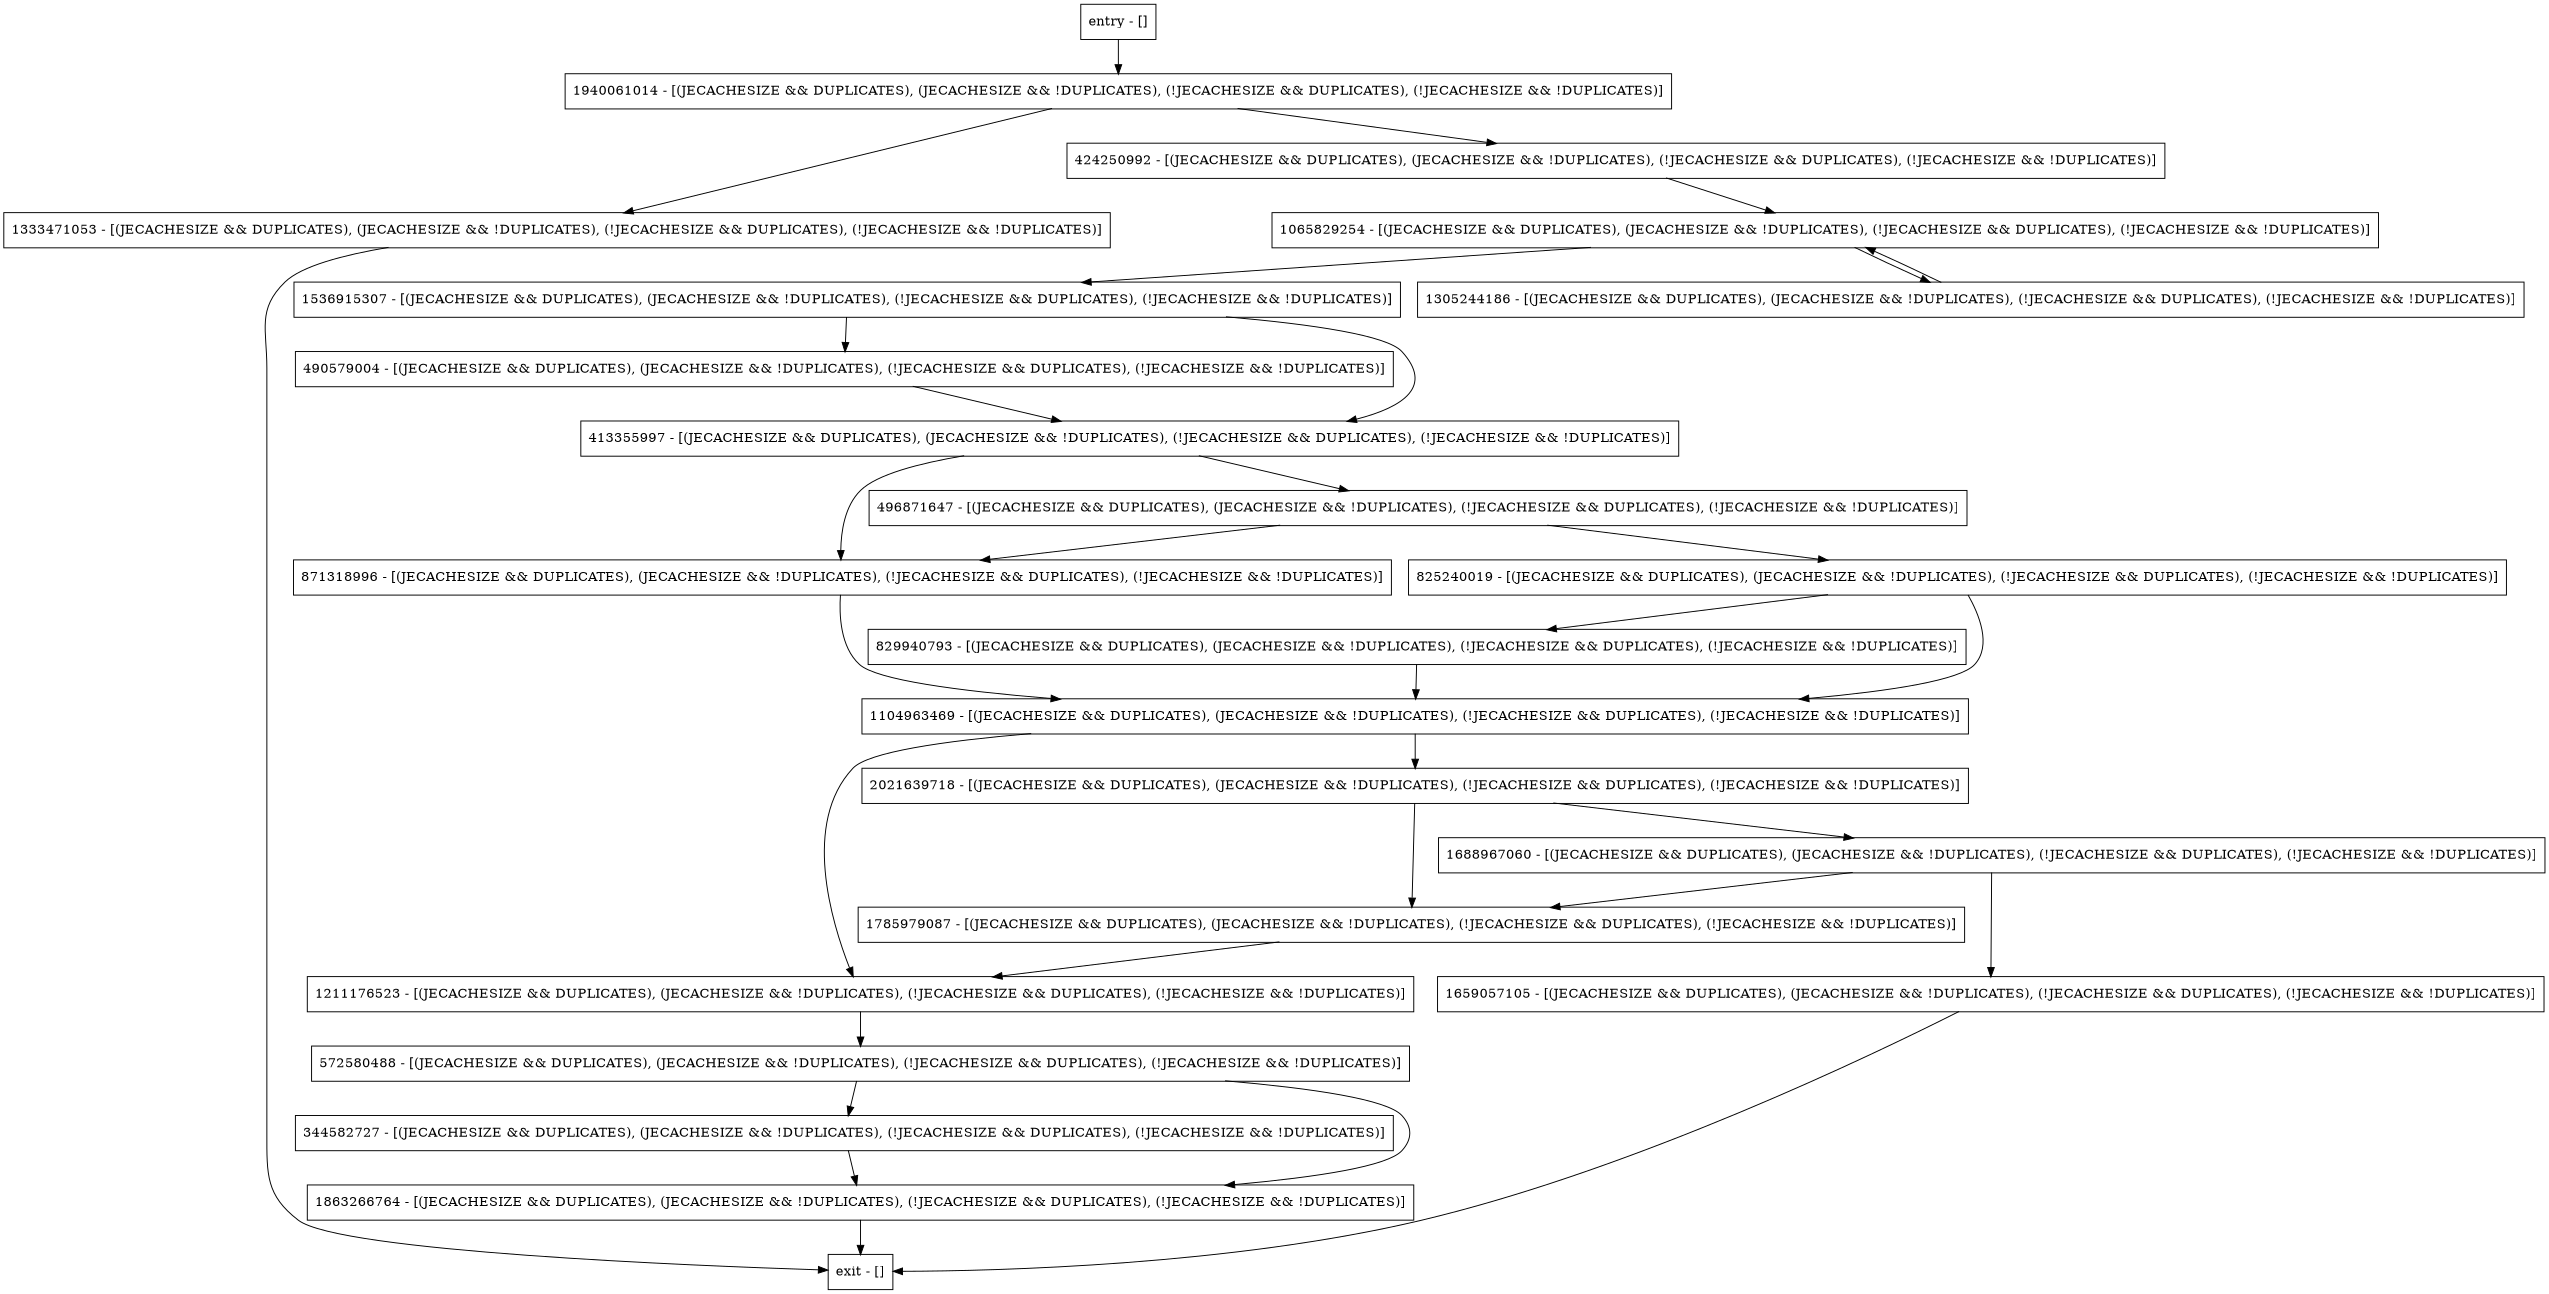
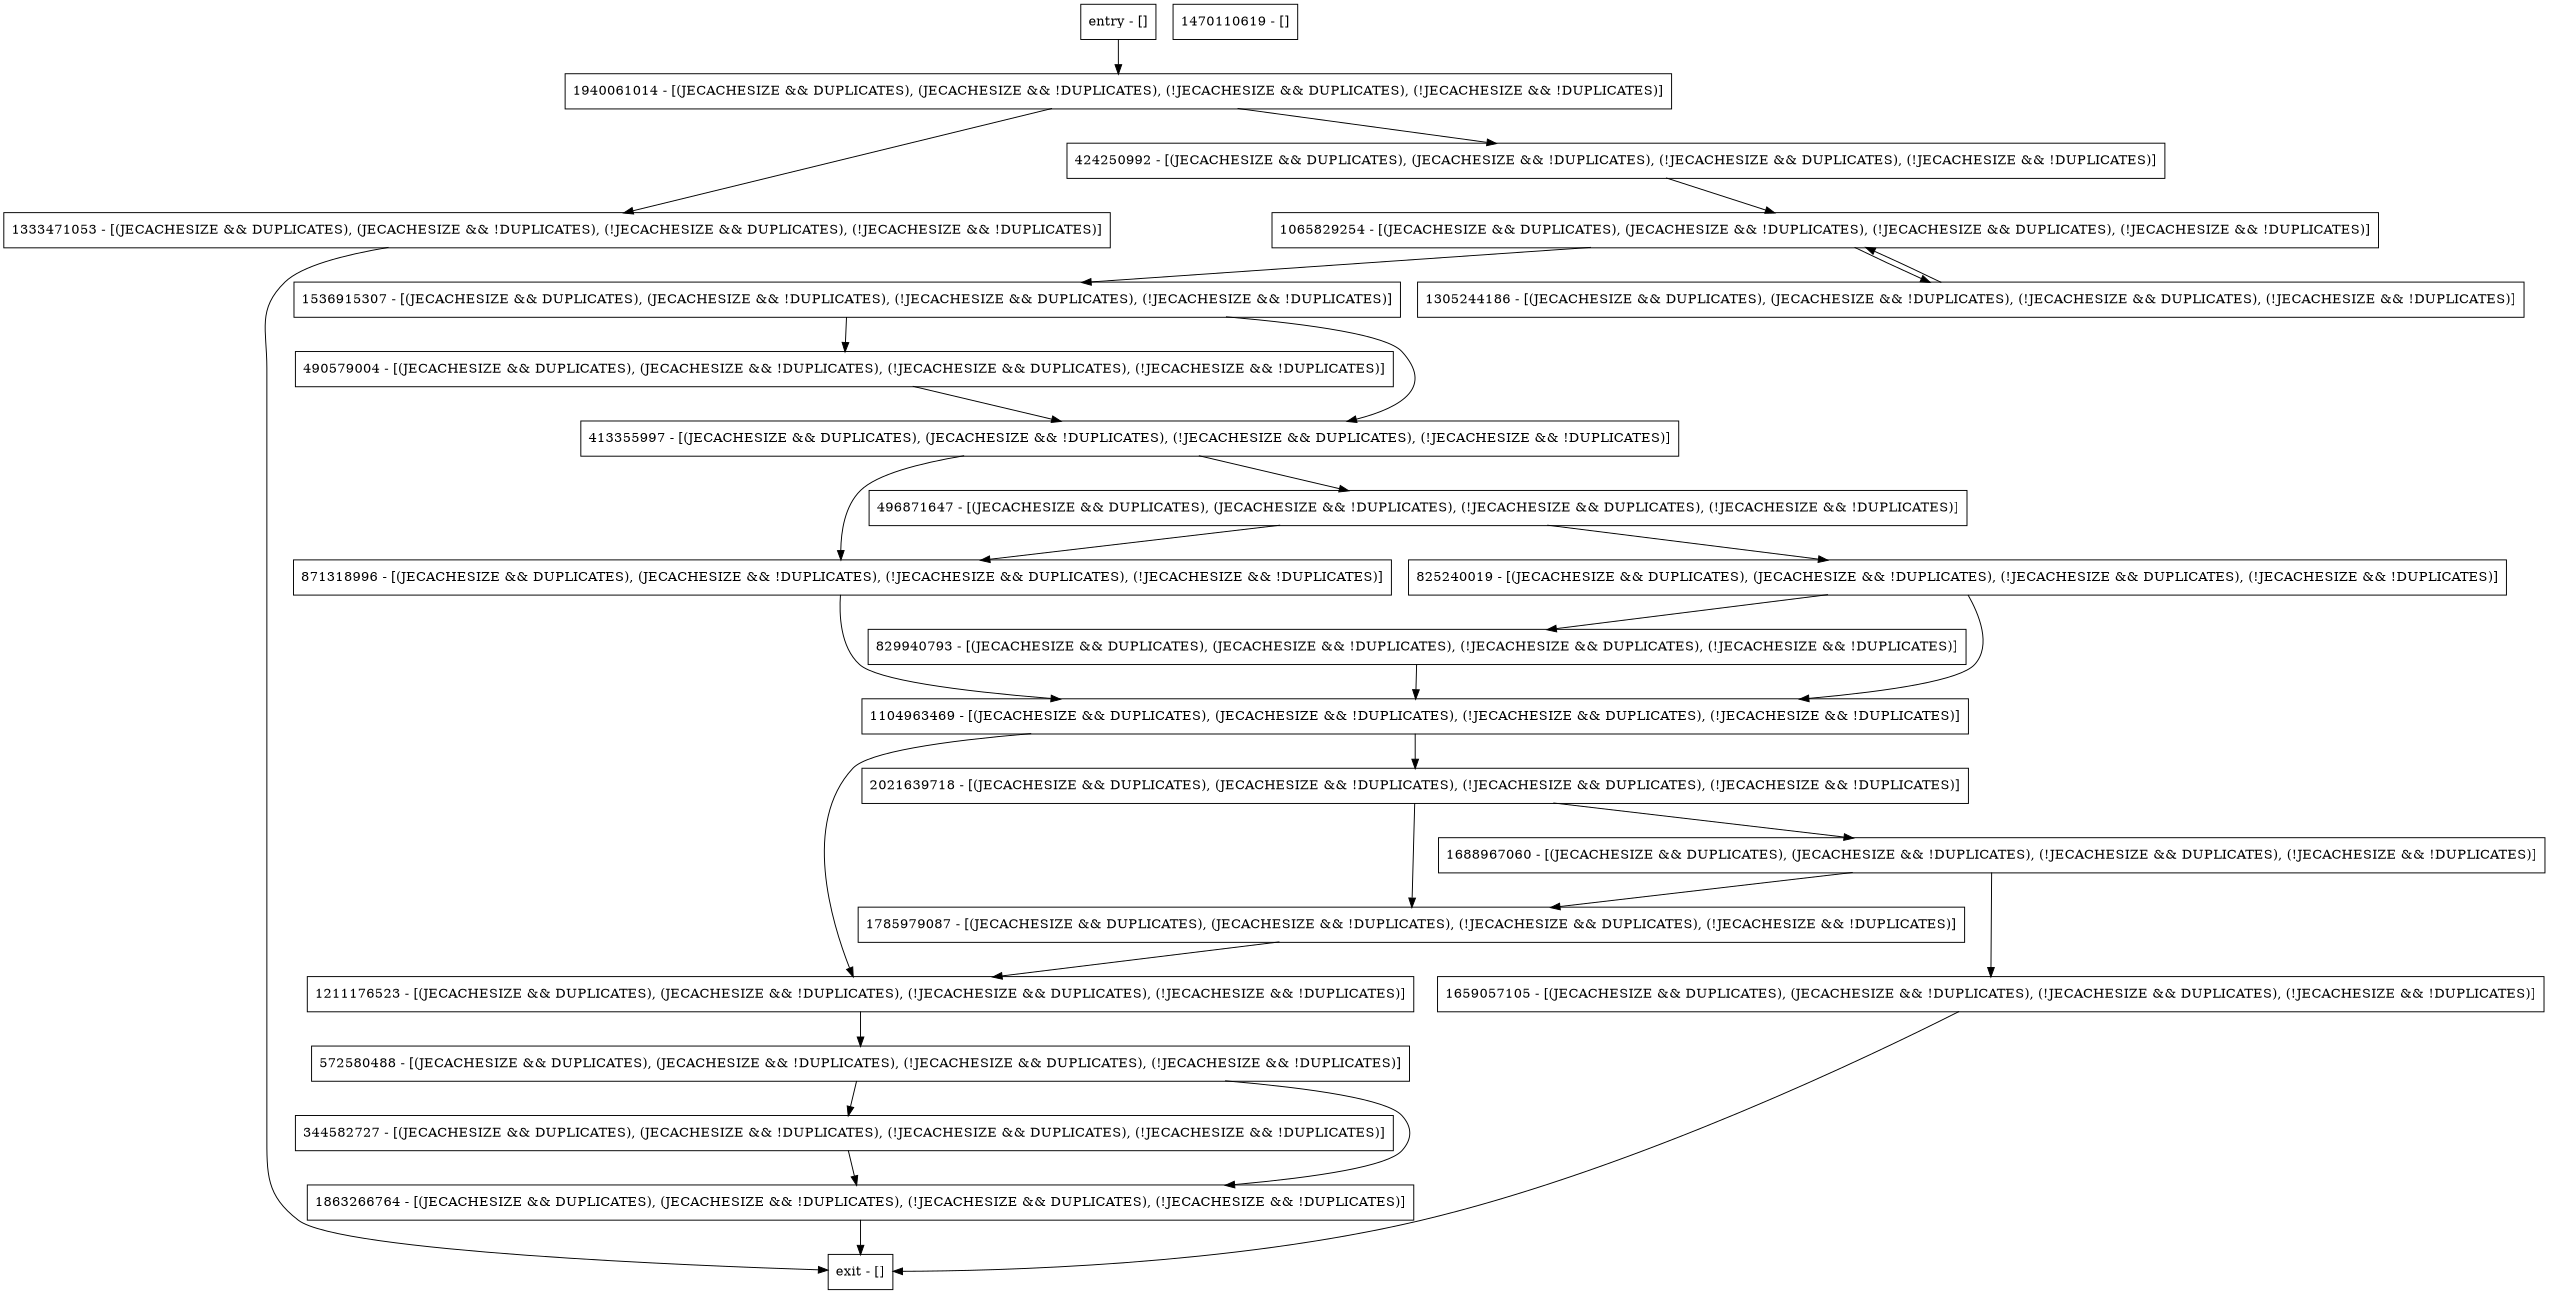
none -> (1235, 22)
